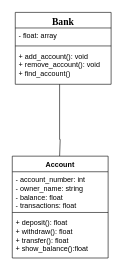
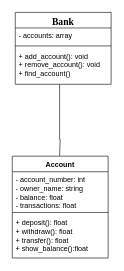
(43, 36) -> (50, 36)
